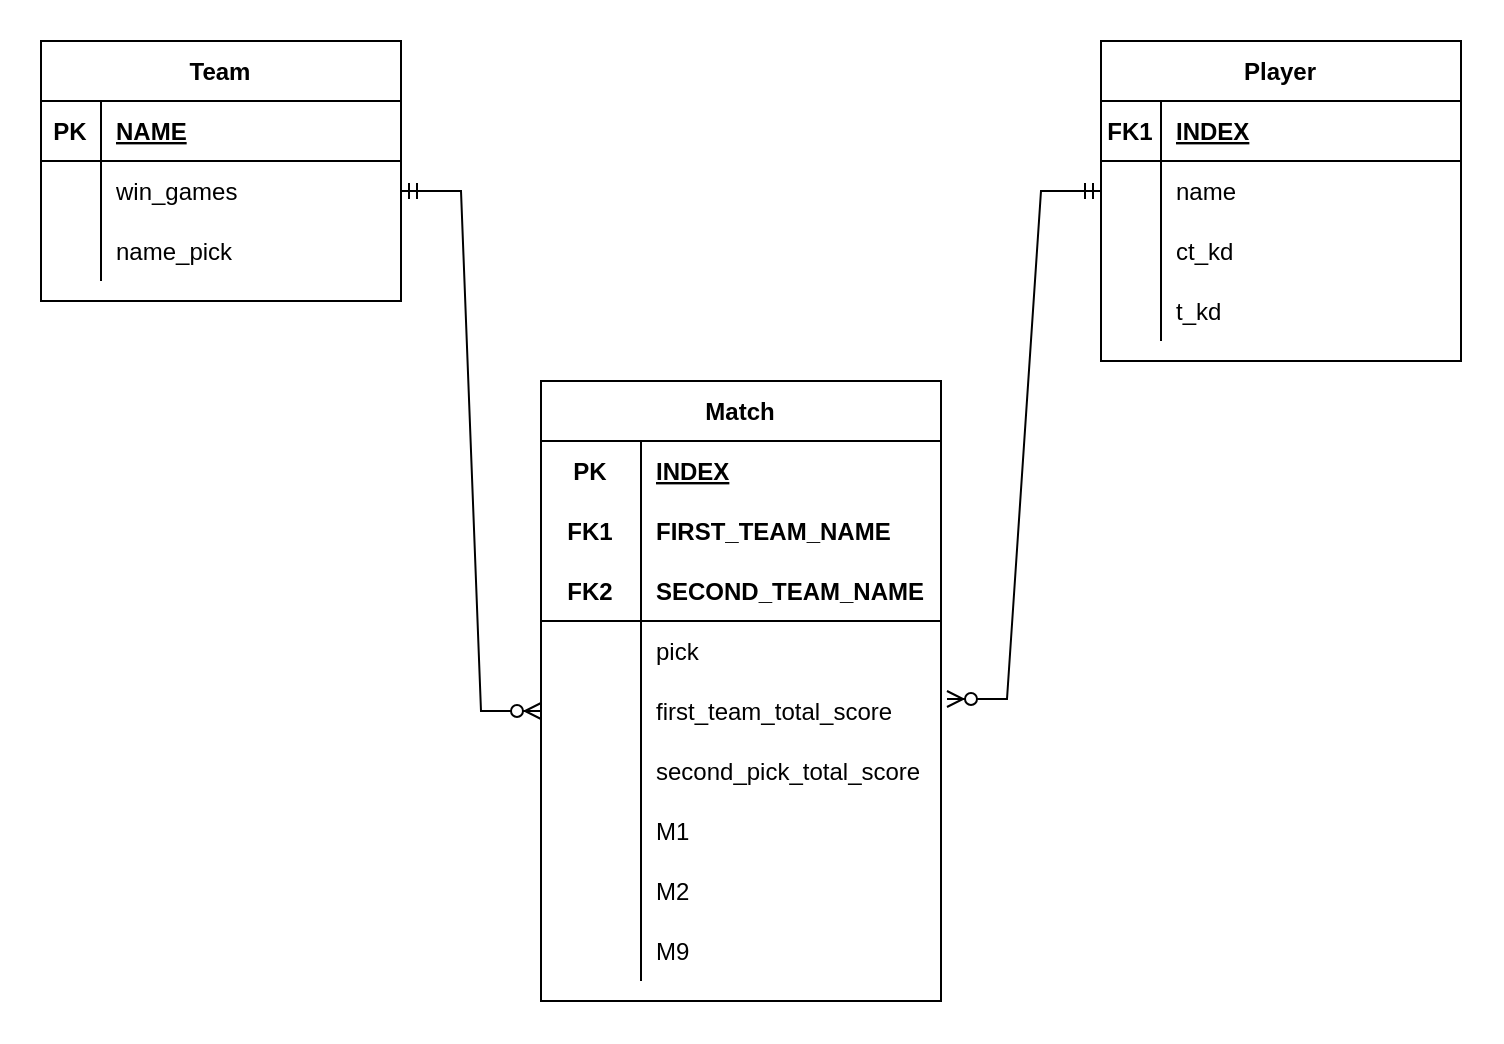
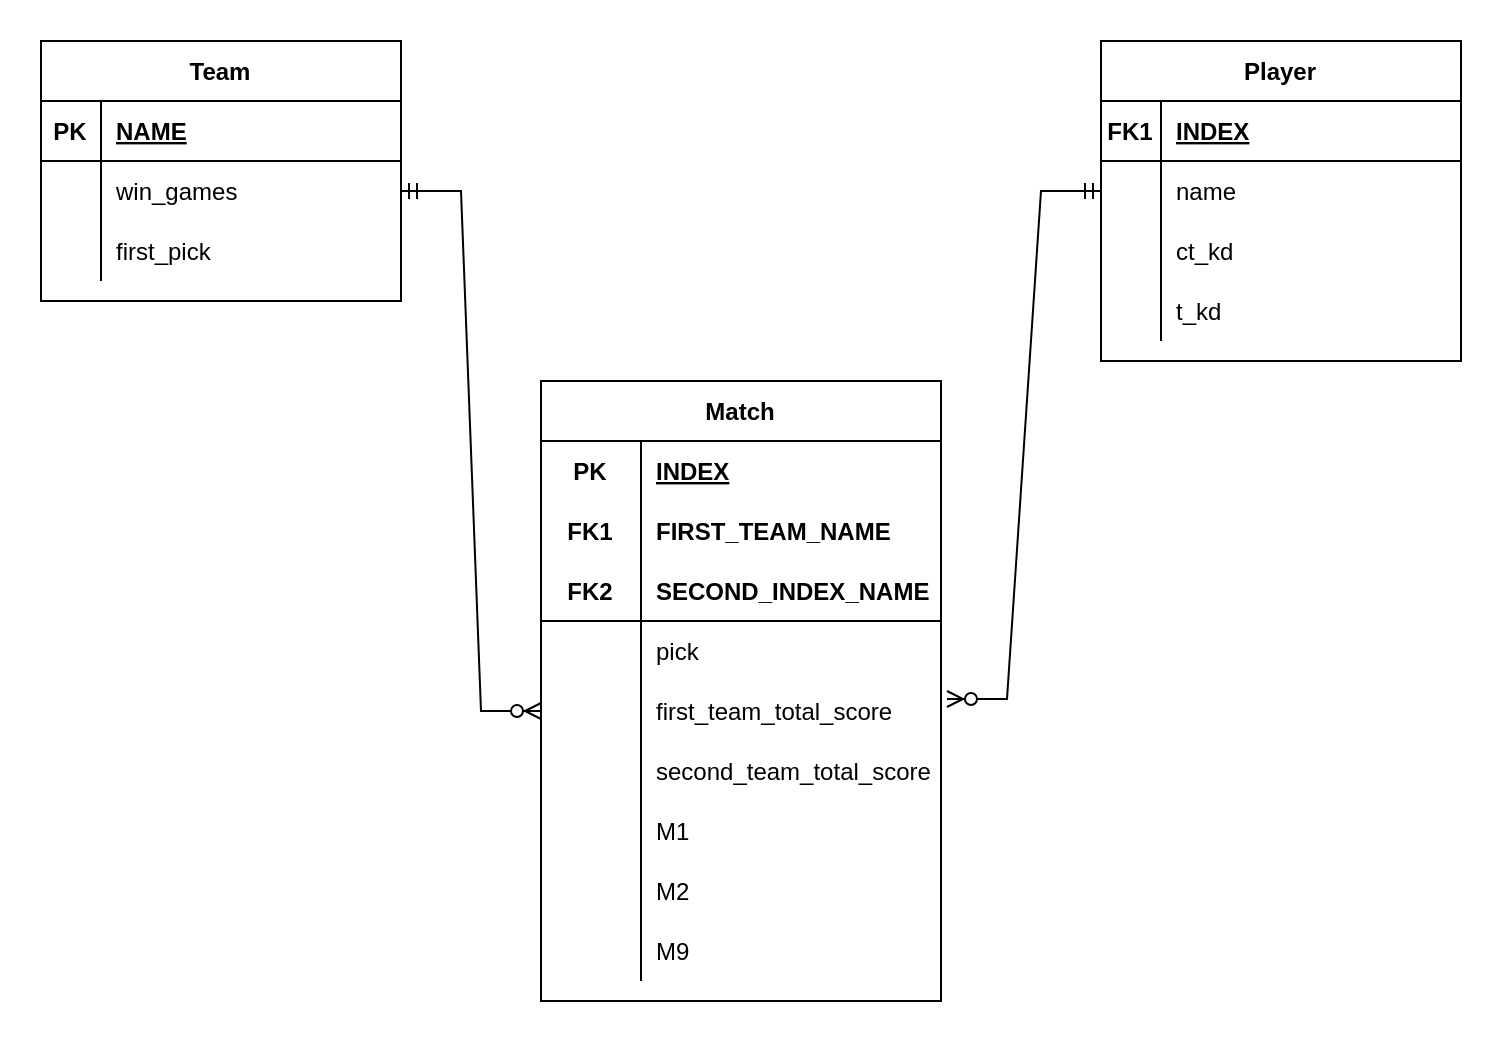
(173, 252) -> (177, 252)
(764, 592) -> (770, 592)
(804, 772) -> (807, 772)
